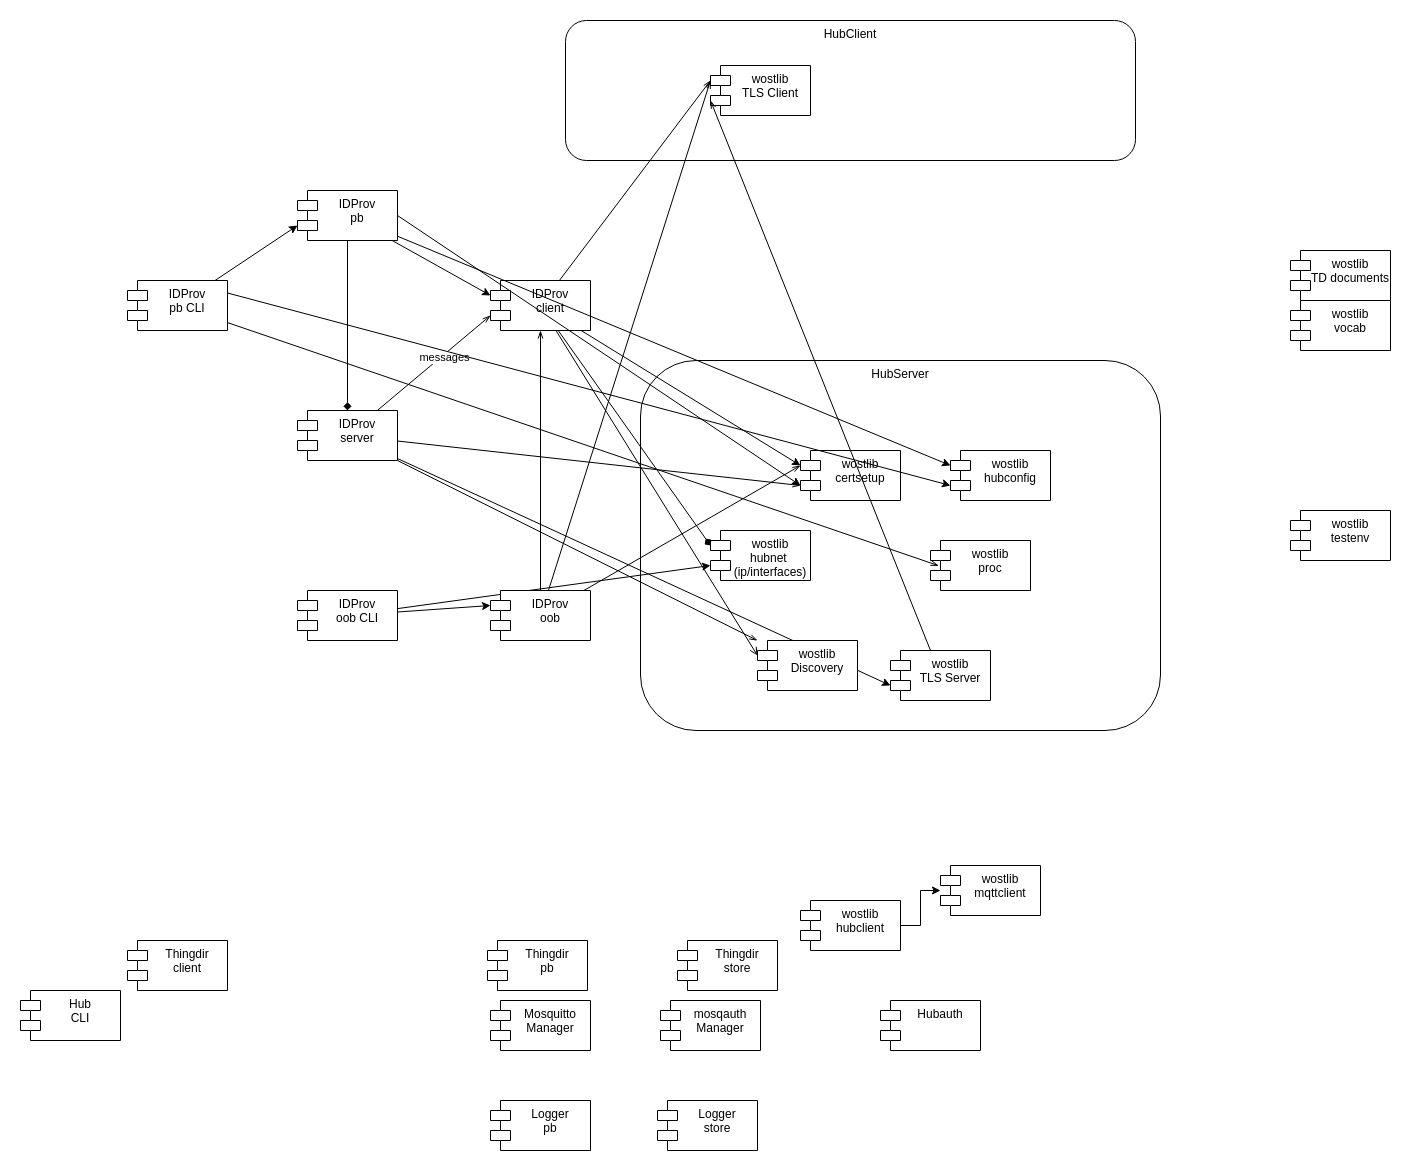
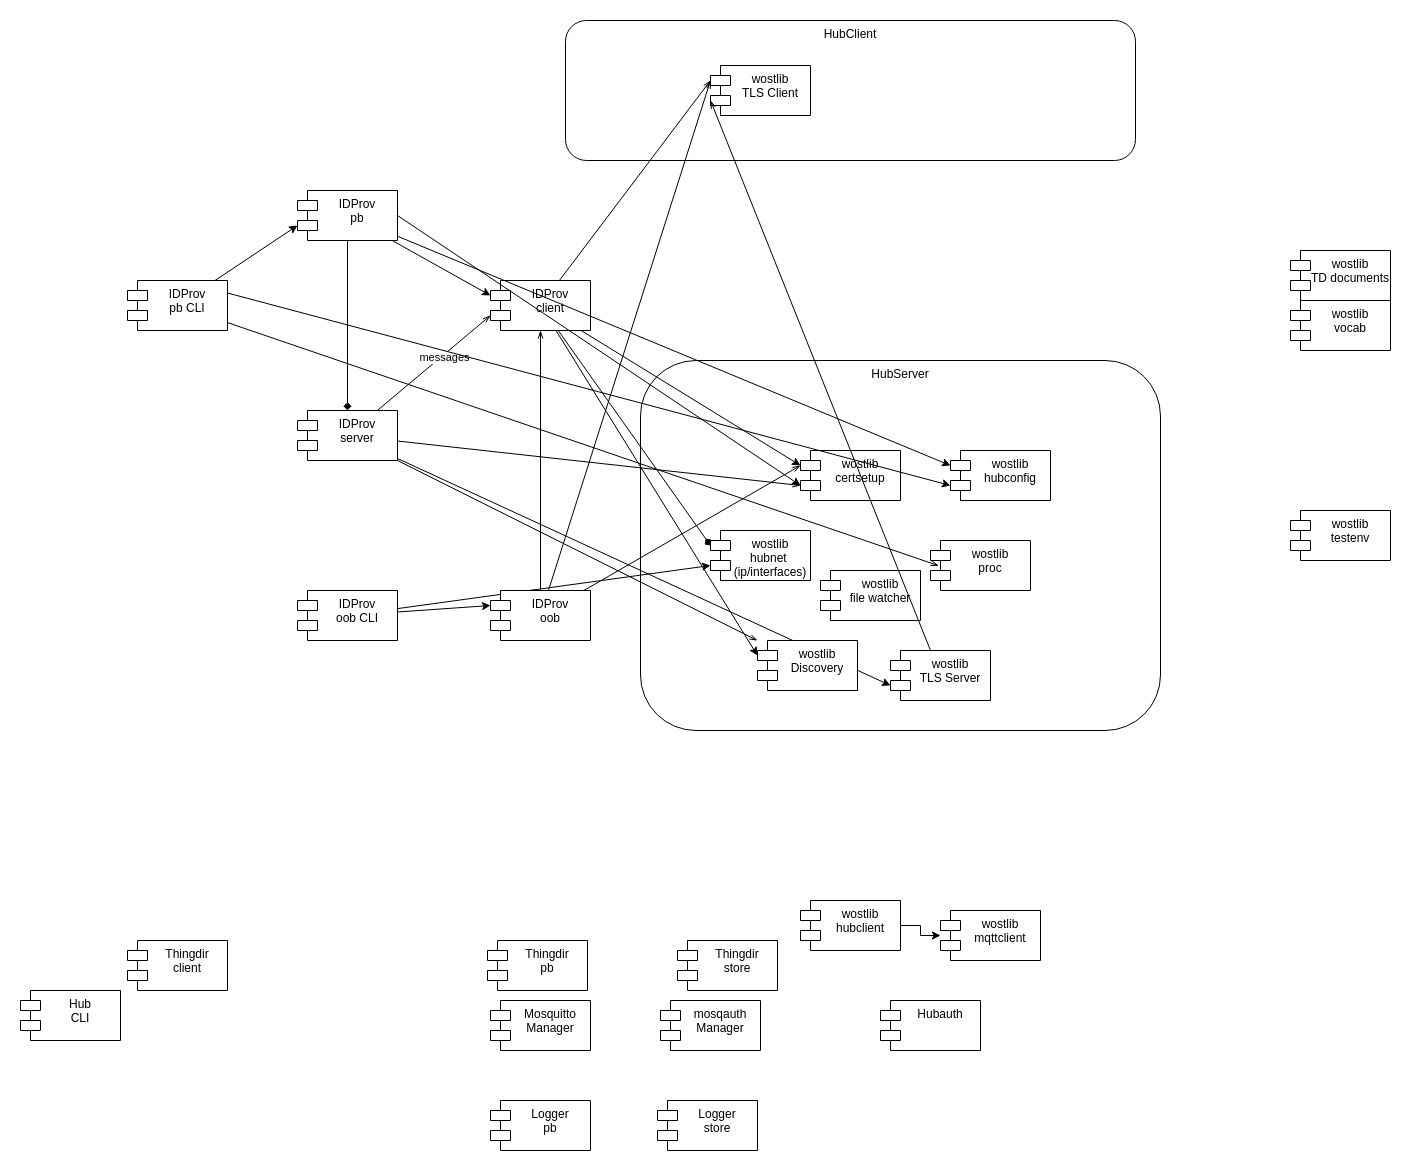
none -> (871, 596)
(754, 650) -> (753, 648)
(991, 891) -> (991, 936)
